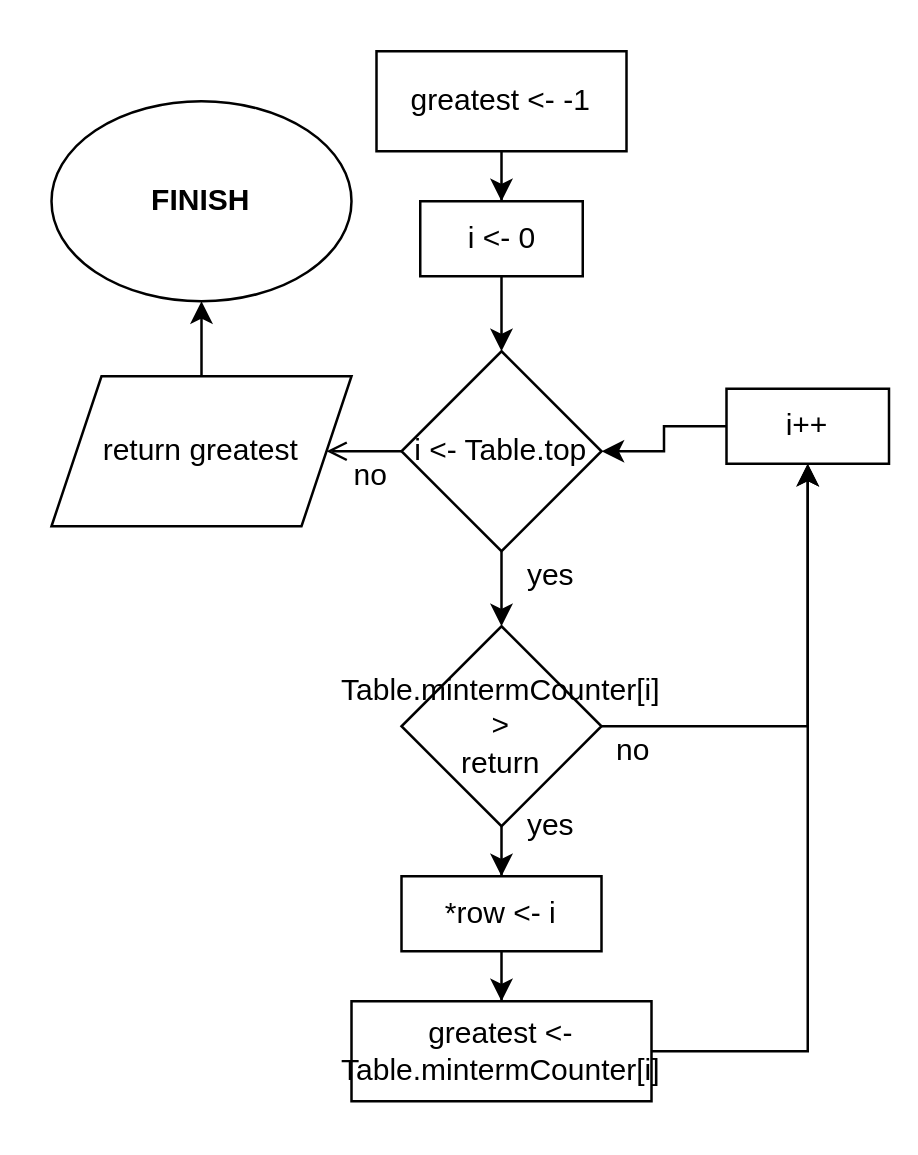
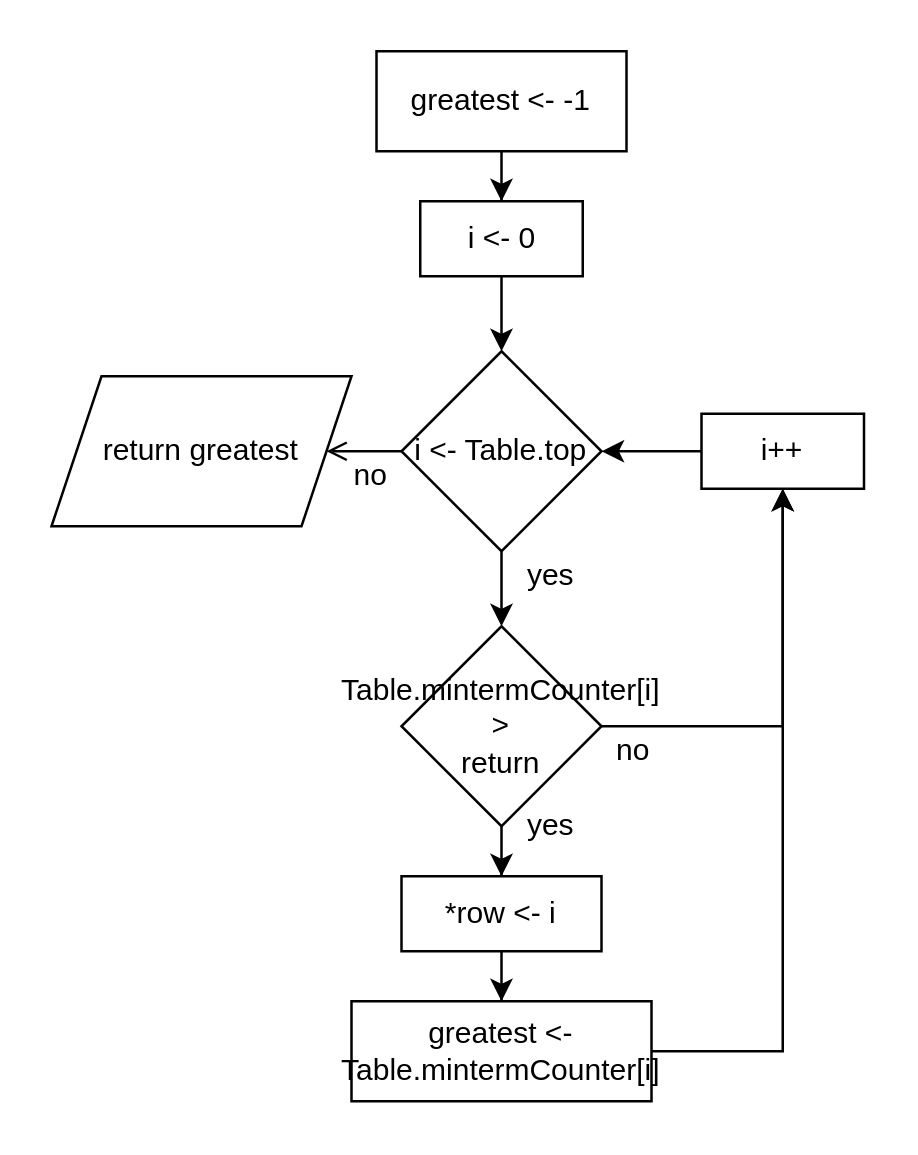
(201, 201) -> none
(201, 330) -> none
(808, 426) -> (783, 451)
